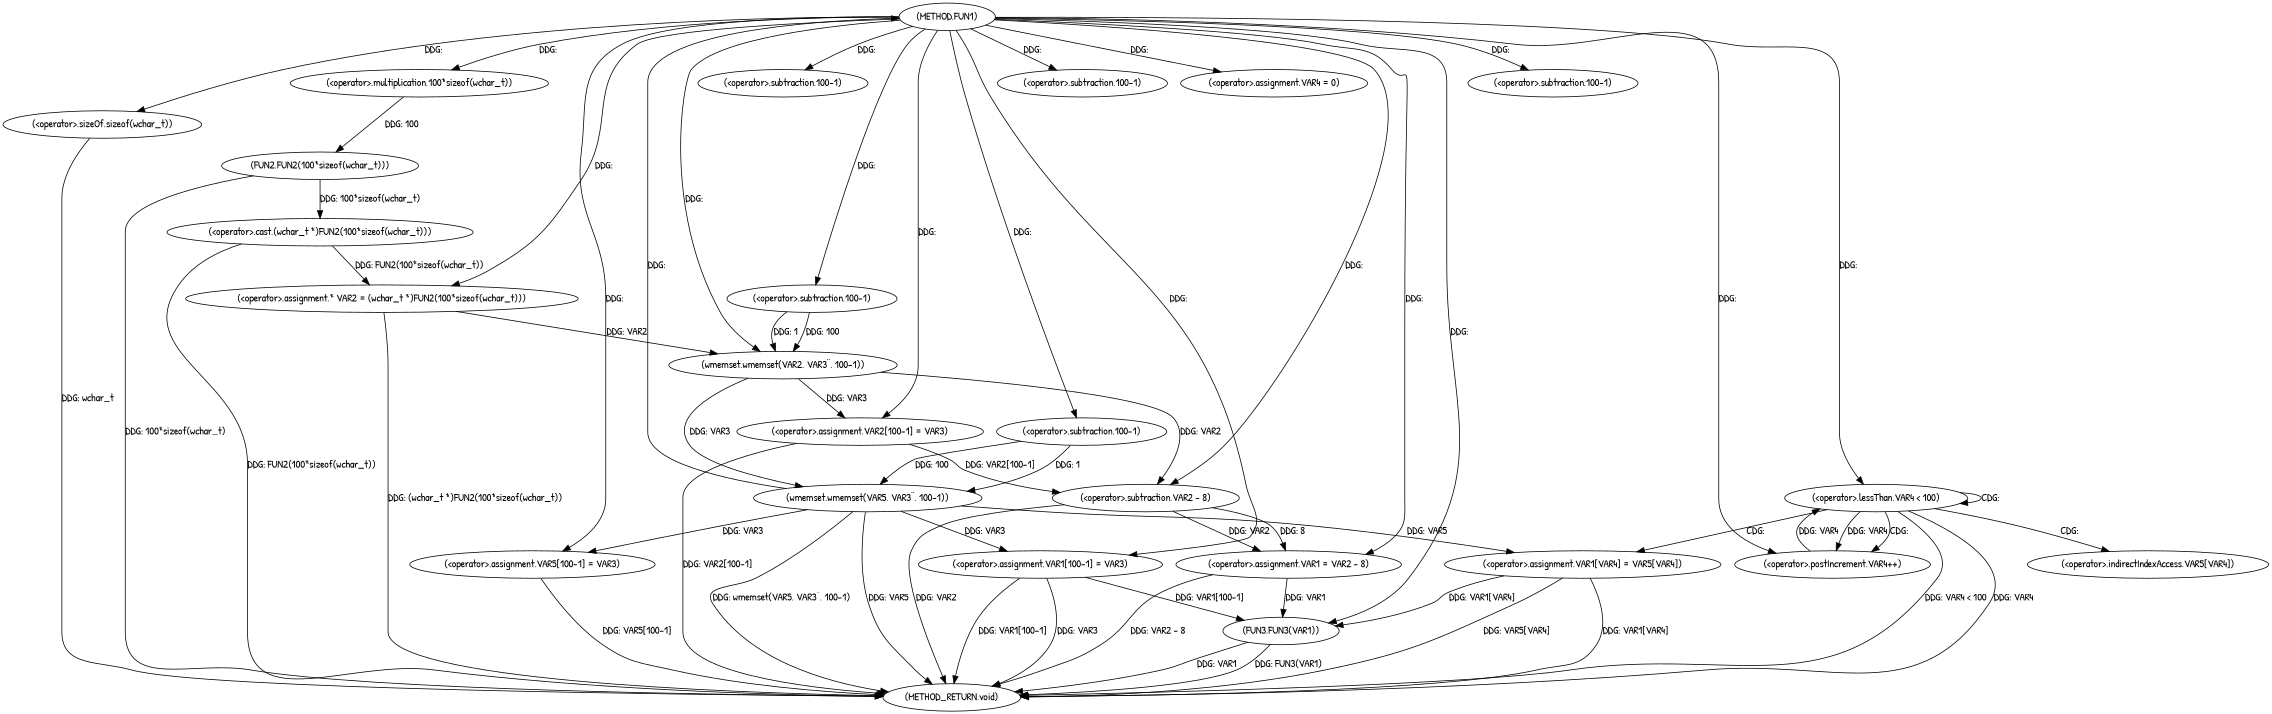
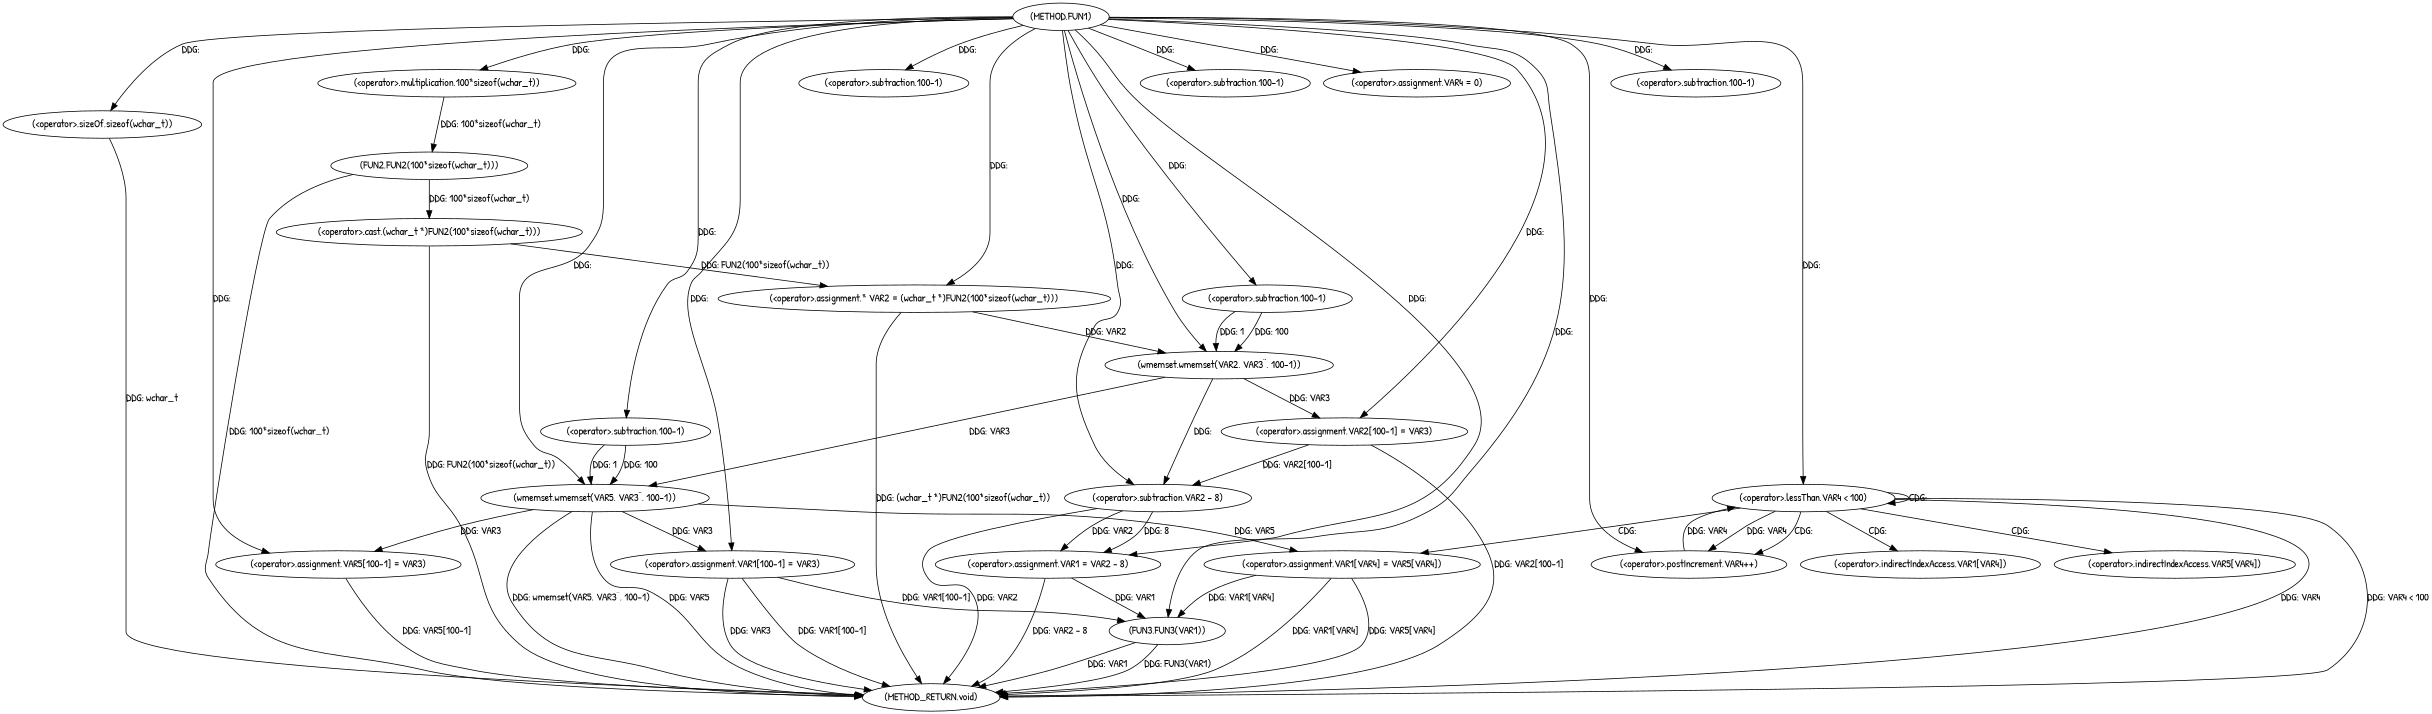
(402, 125) -> (491, 125)
(648, 204) -> (603, 101)
(1201, 432) -> (1204, 432)
none -> (1920, 565)
